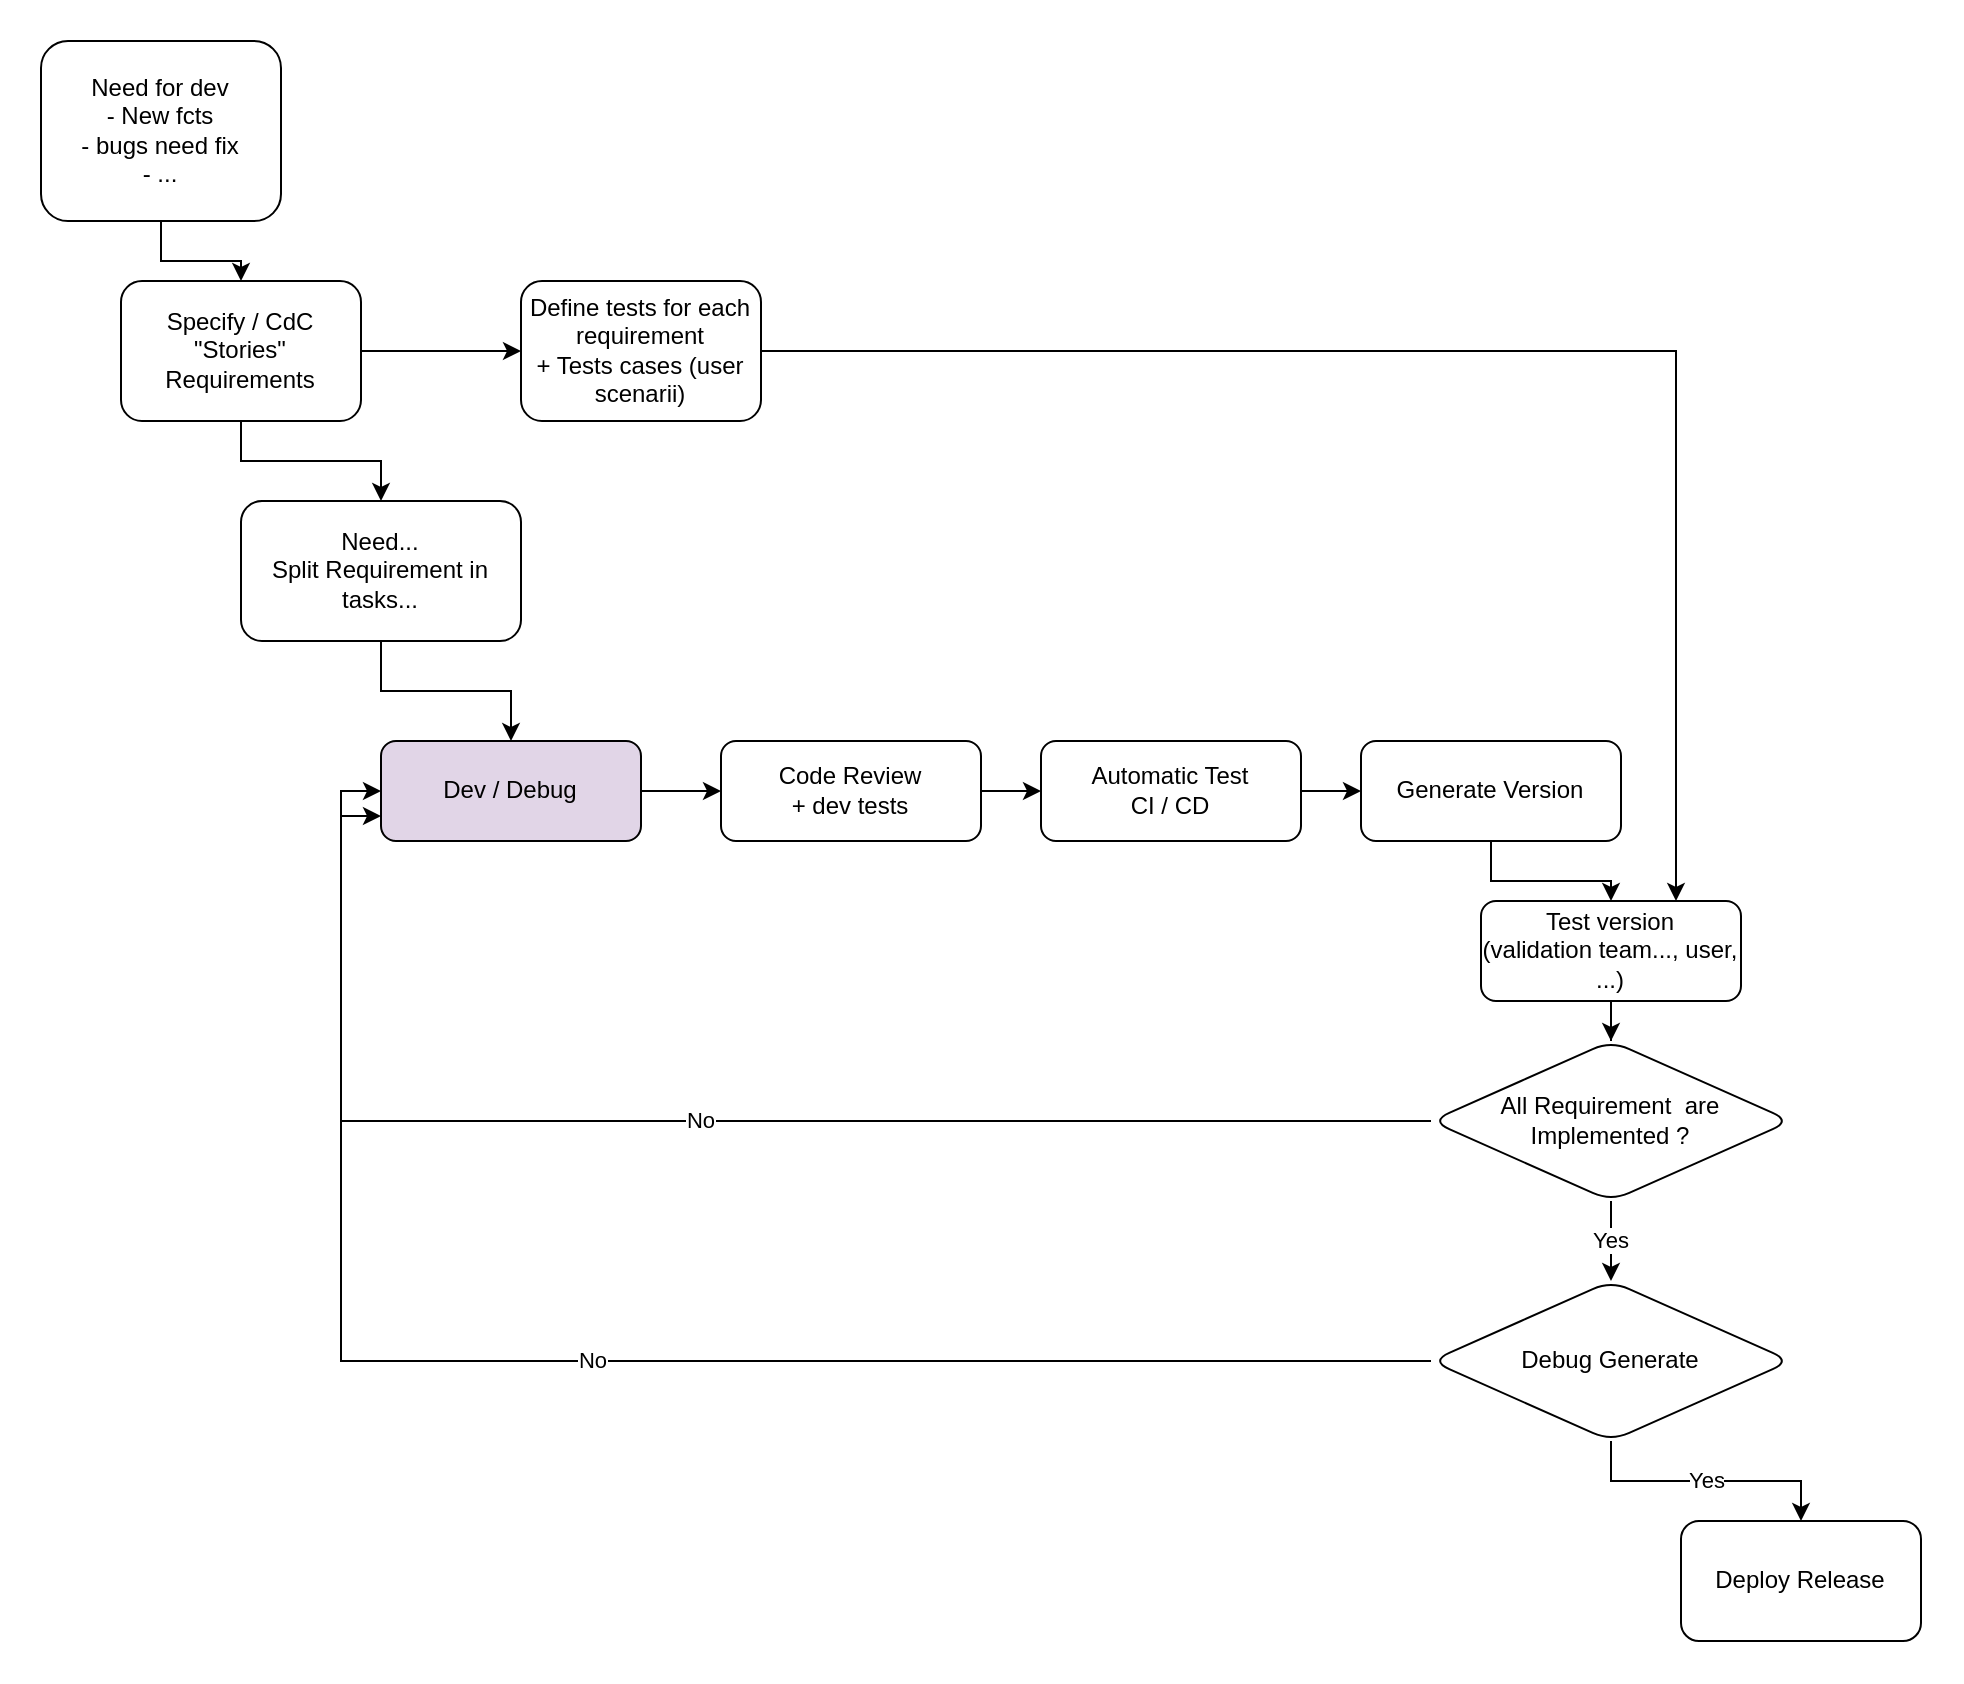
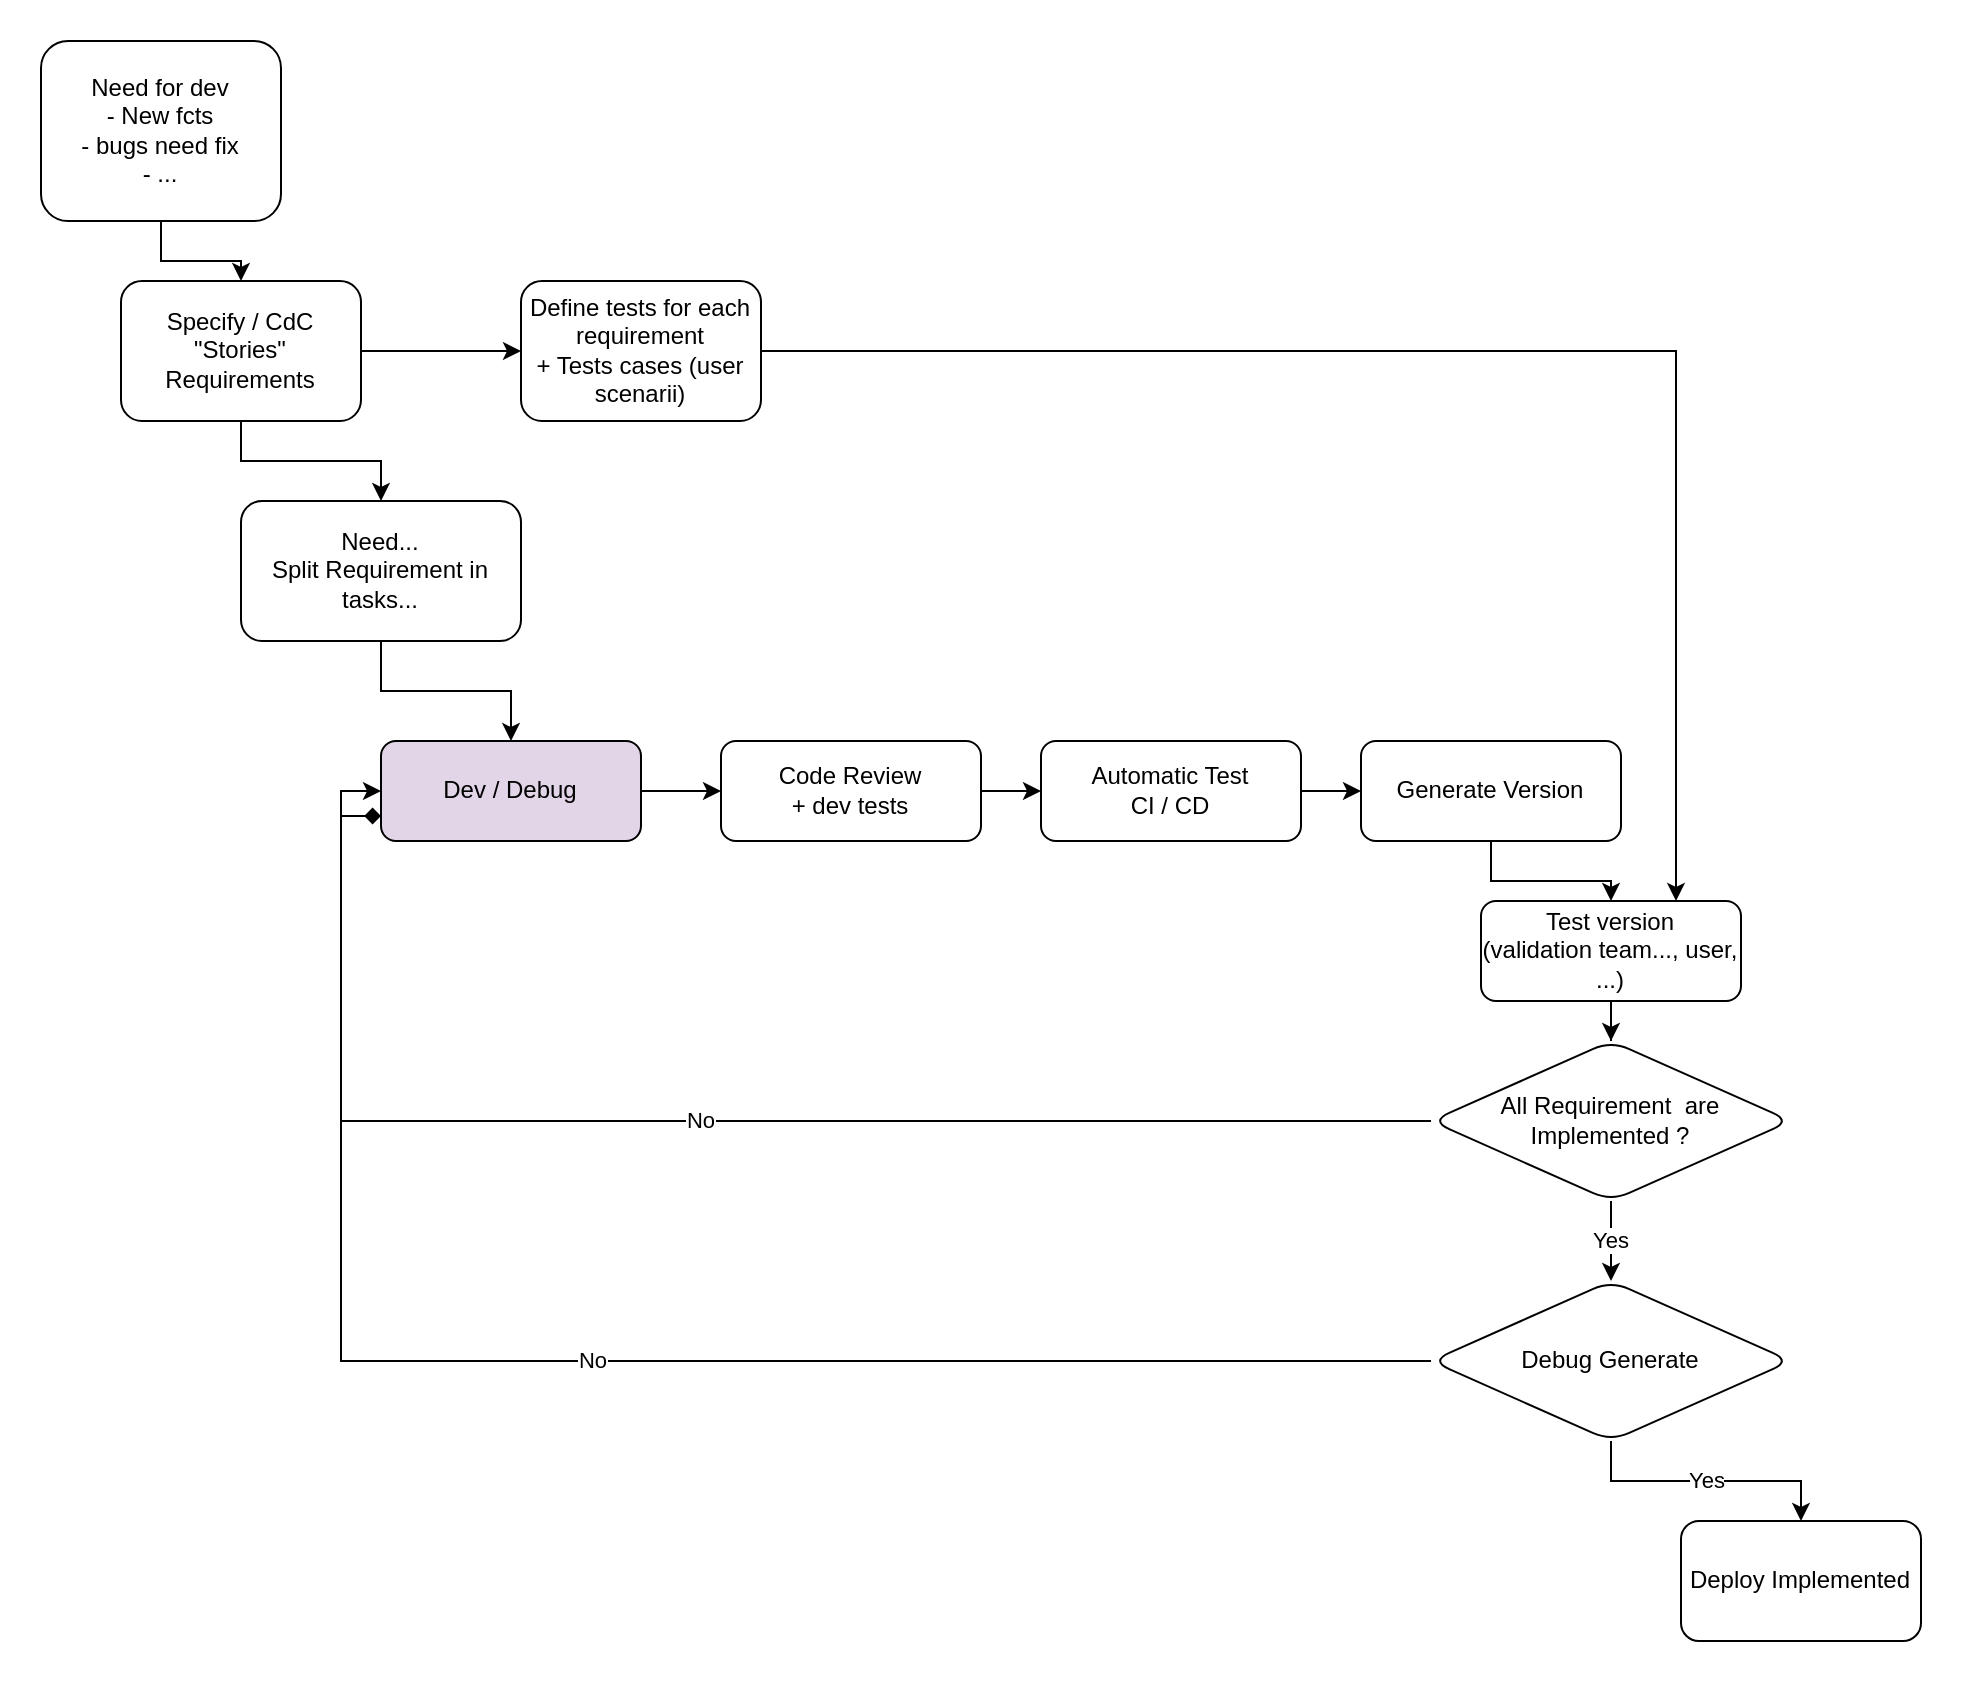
(365, 816) -> (364, 816)
(1801, 1581) -> (1801, 1581)
